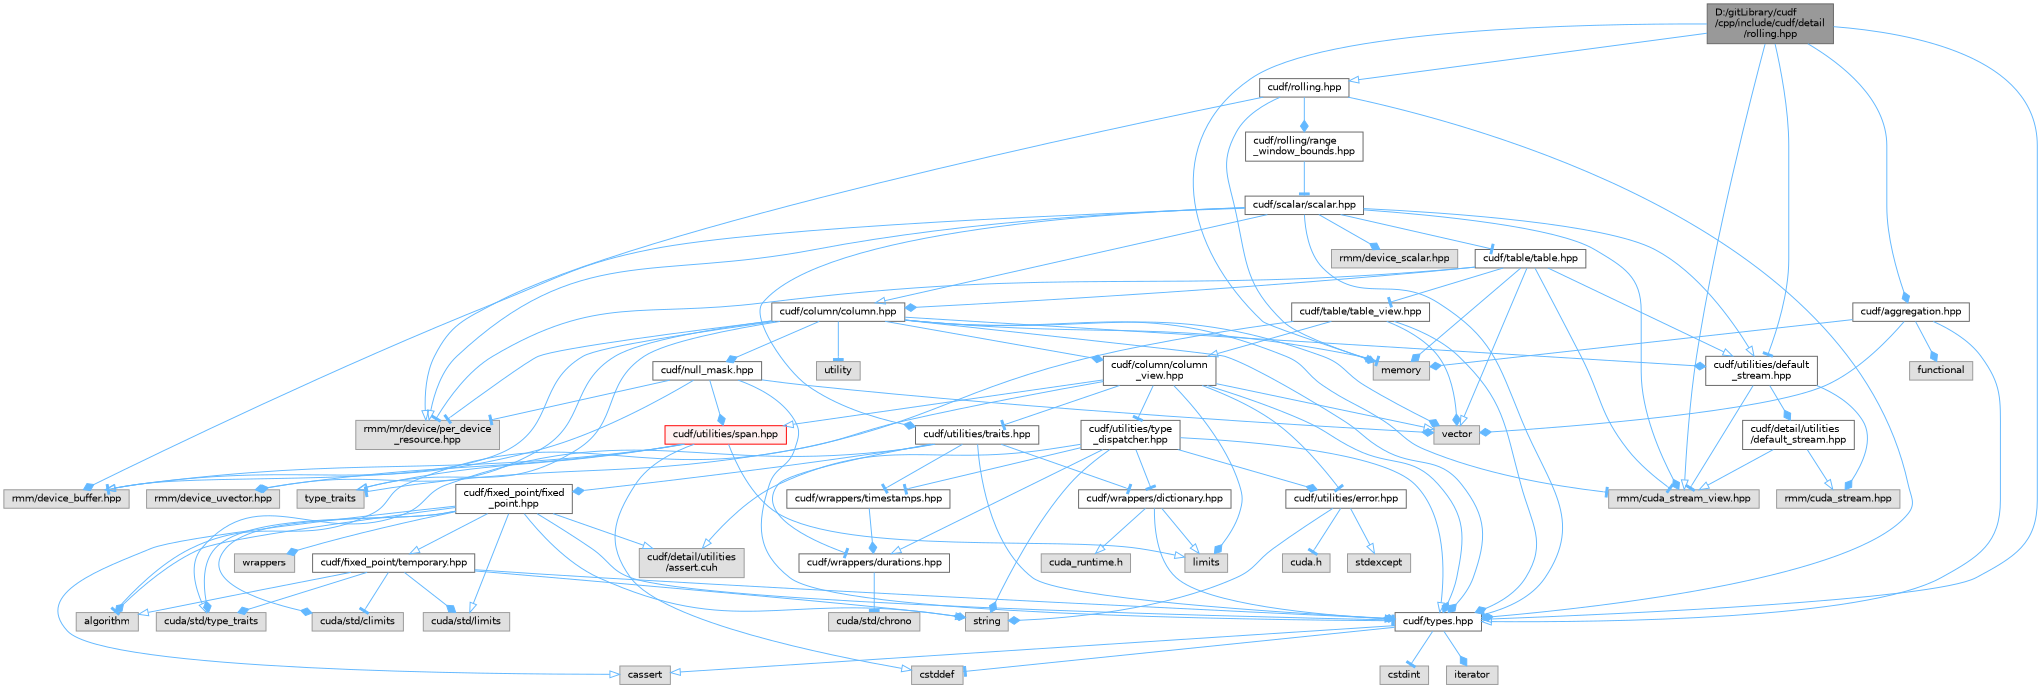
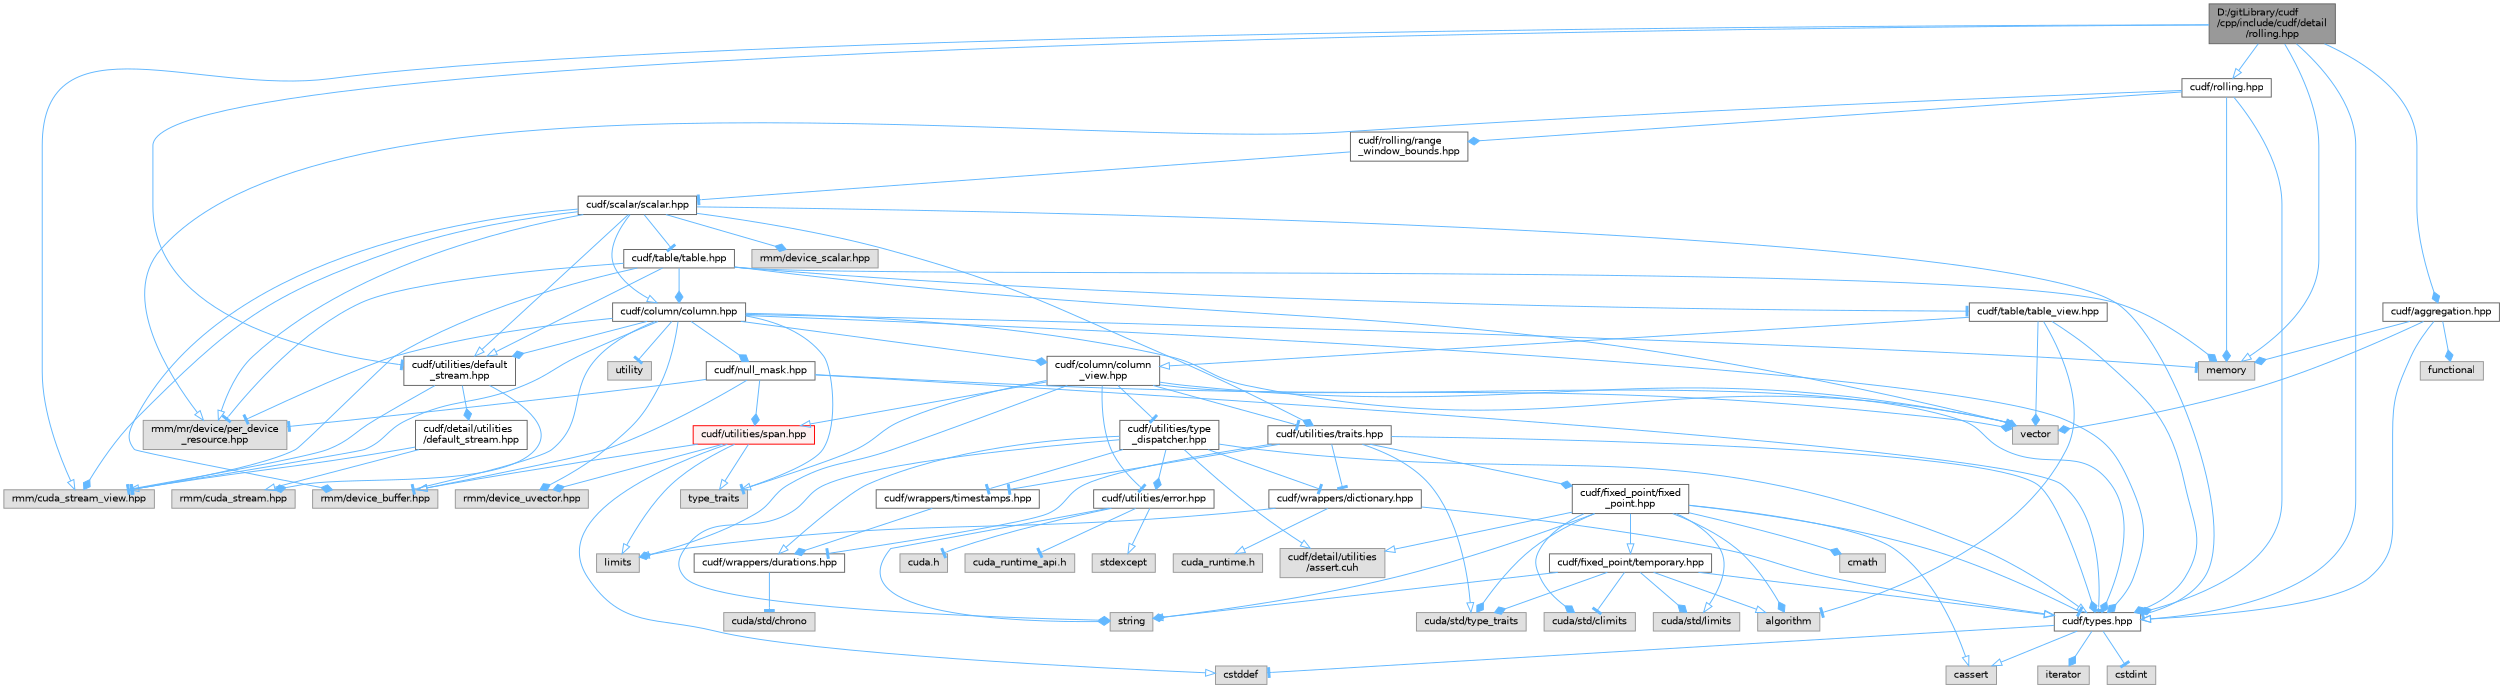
(265, 563) -> (1863, 563)
none -> (1020, 563)
